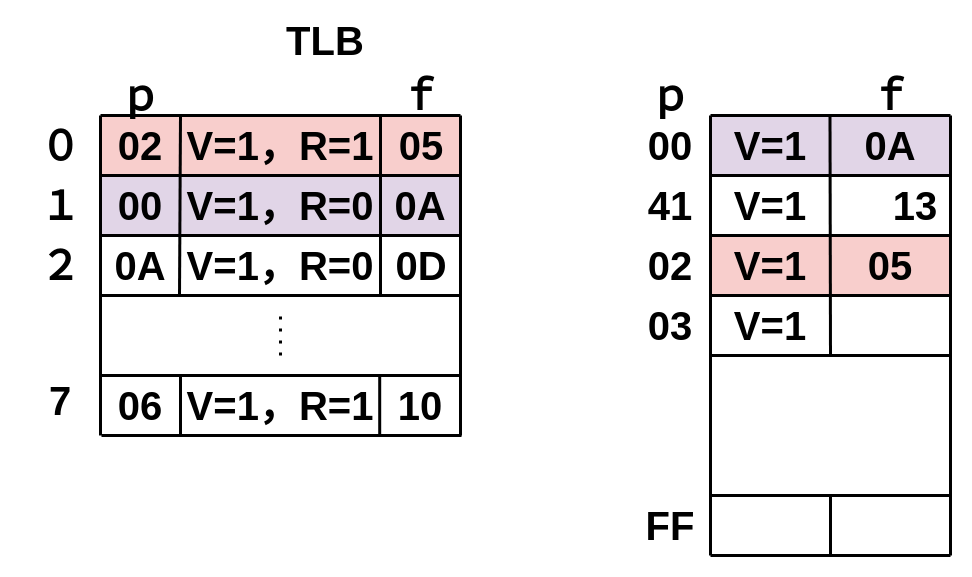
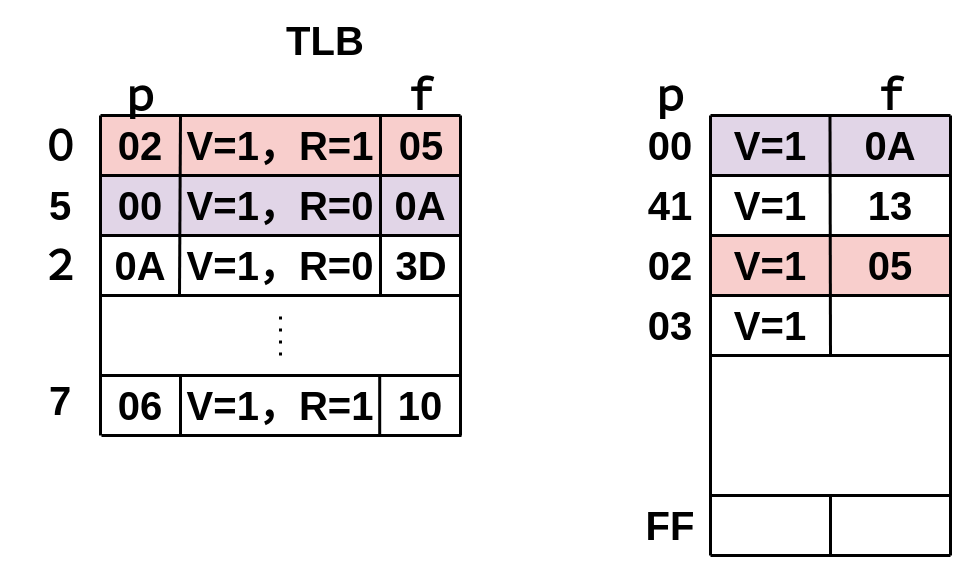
(61, 206) -> (61, 206)
(916, 206) -> (891, 206)
(422, 266) -> (422, 266)
